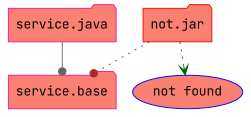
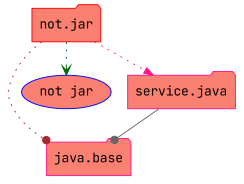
none -> (120, 56)
(62, 92) -> (89, 159)
(188, 92) -> (66, 92)
